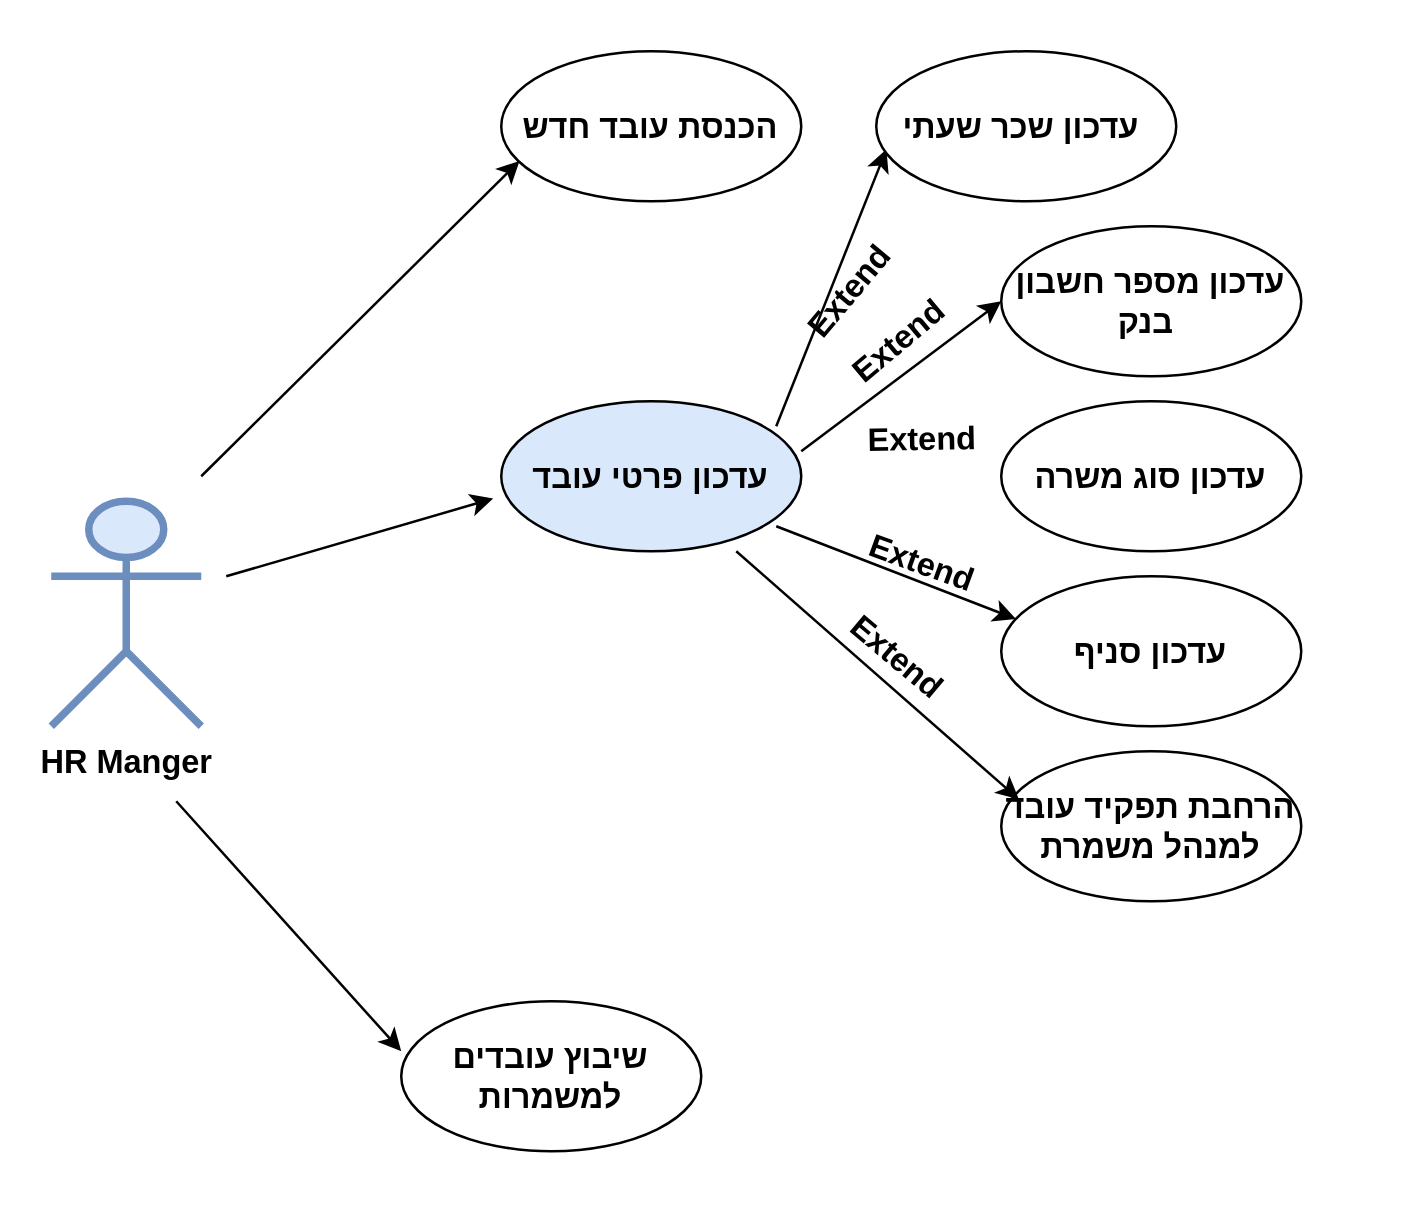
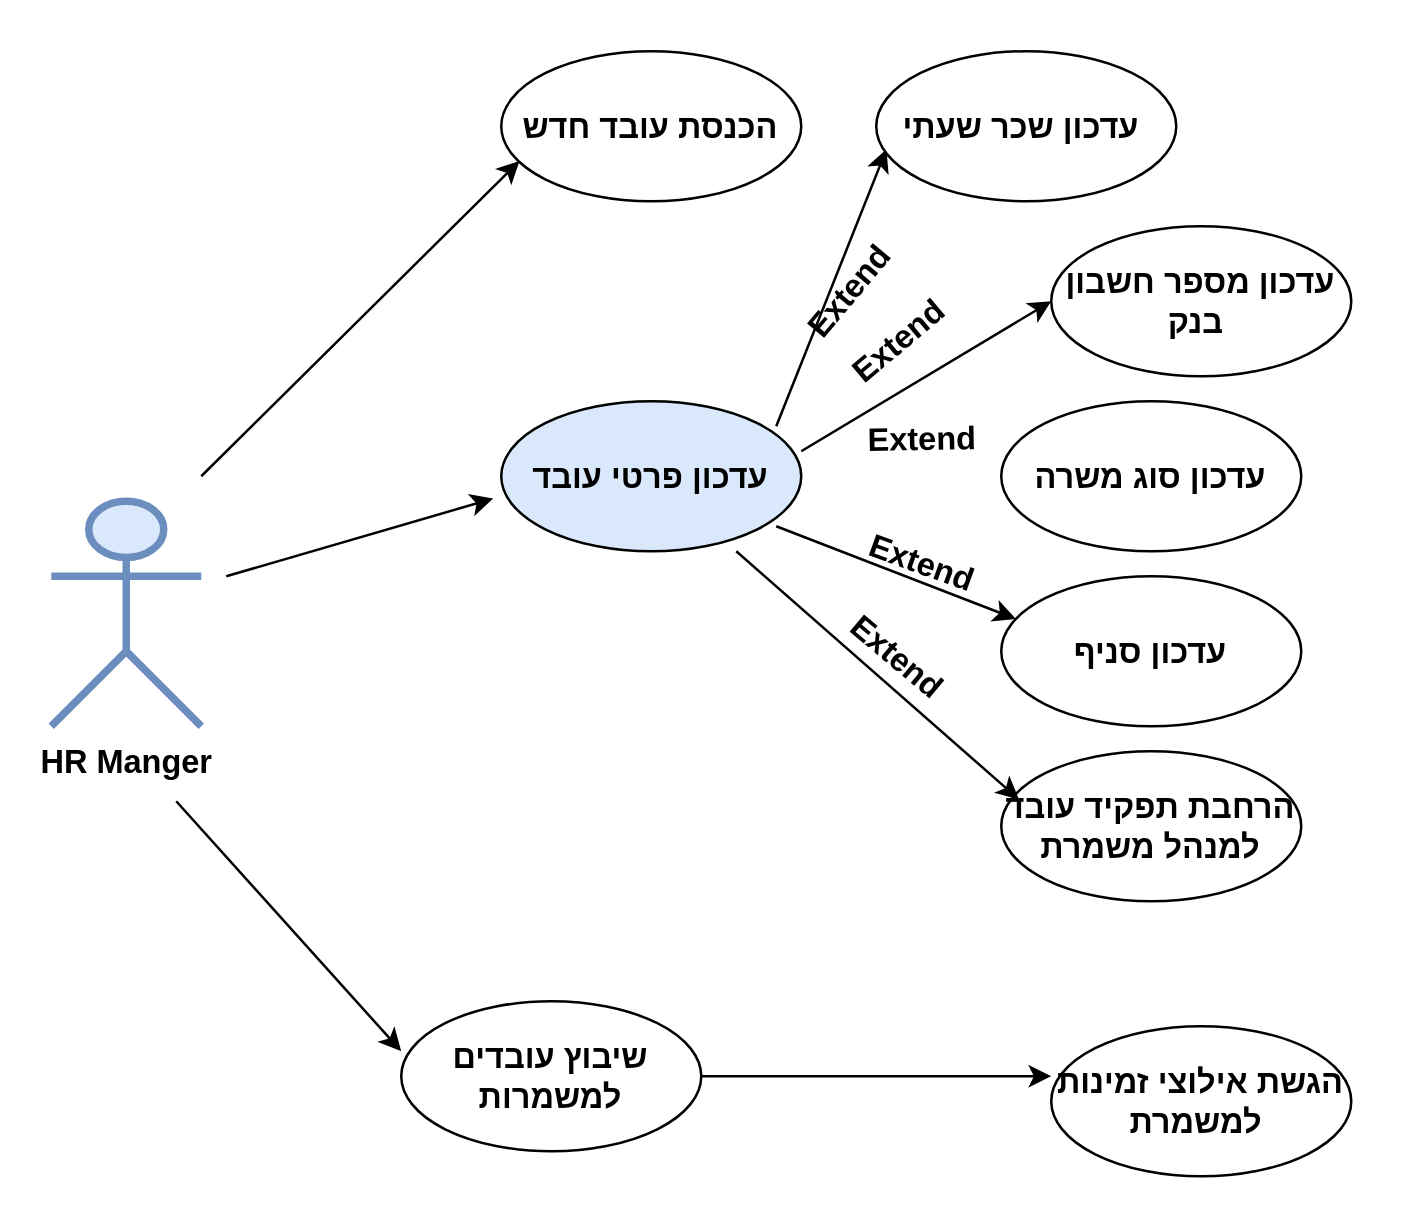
(1151, 301) -> (1201, 301)
none -> (868, 1076)
none -> (1201, 1101)
